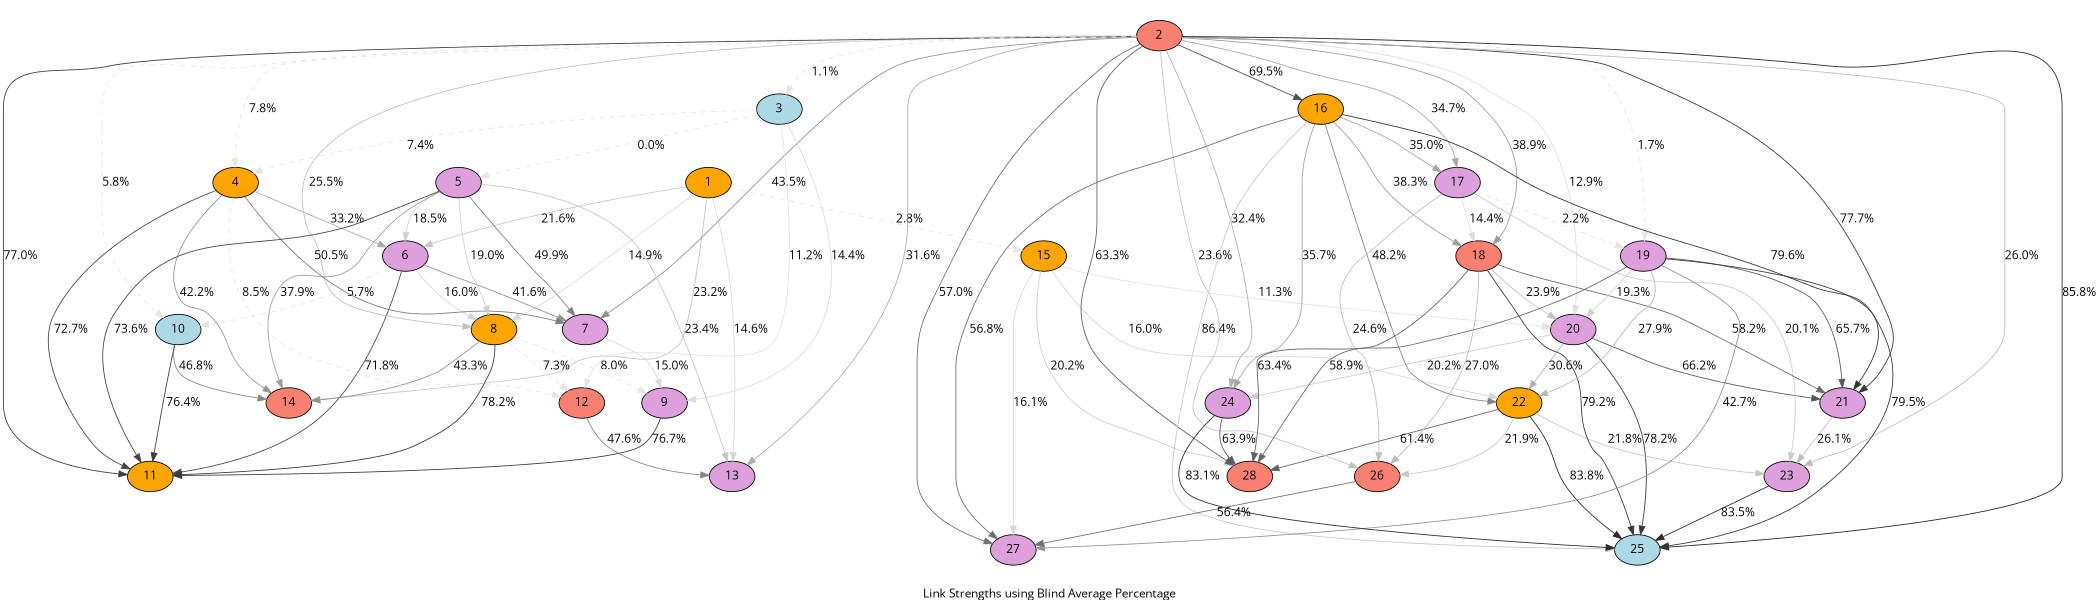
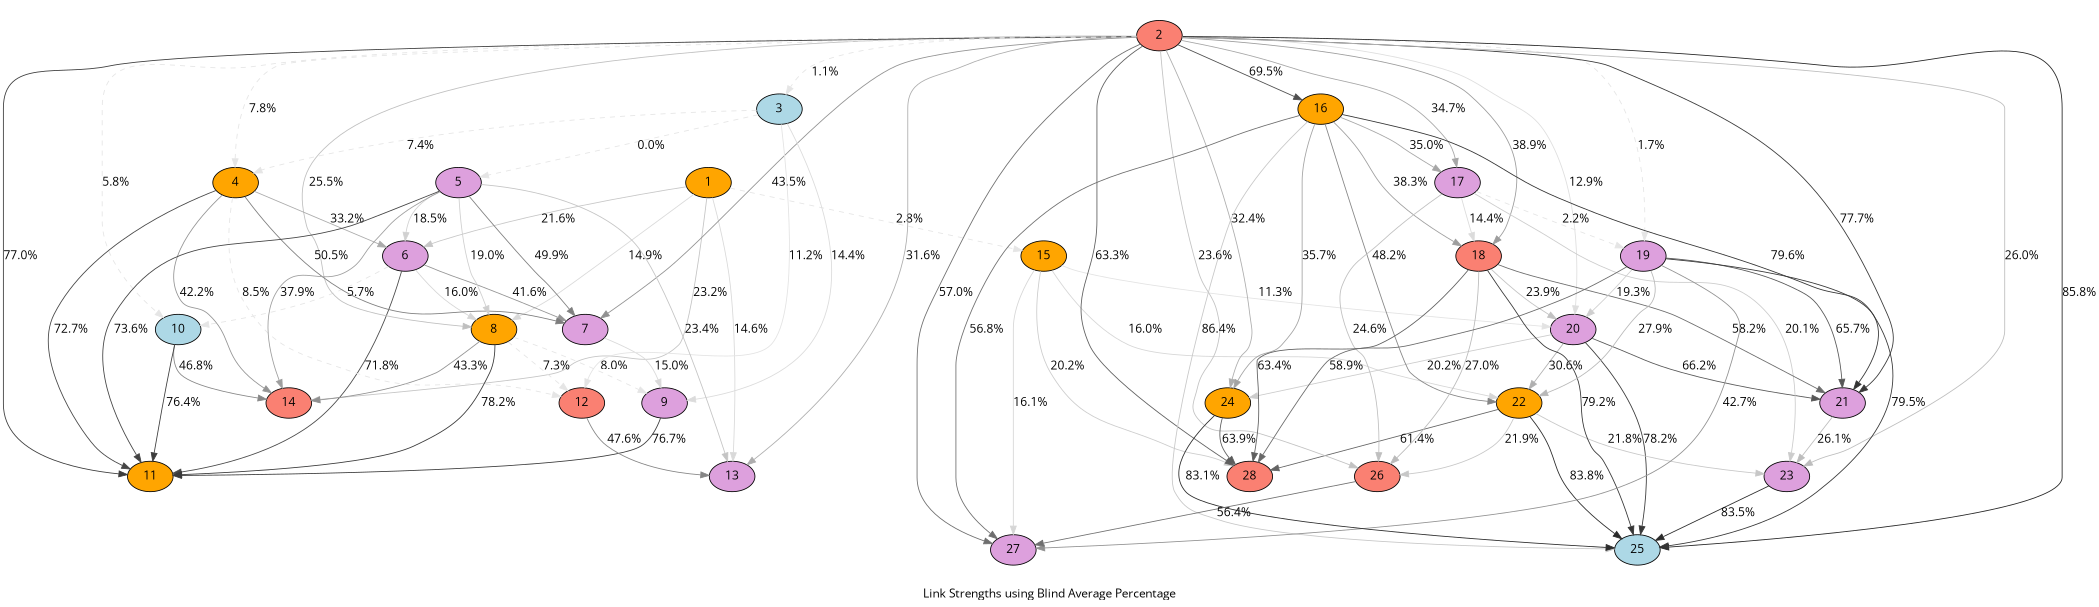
(1228, 403) -> (1228, 403)
